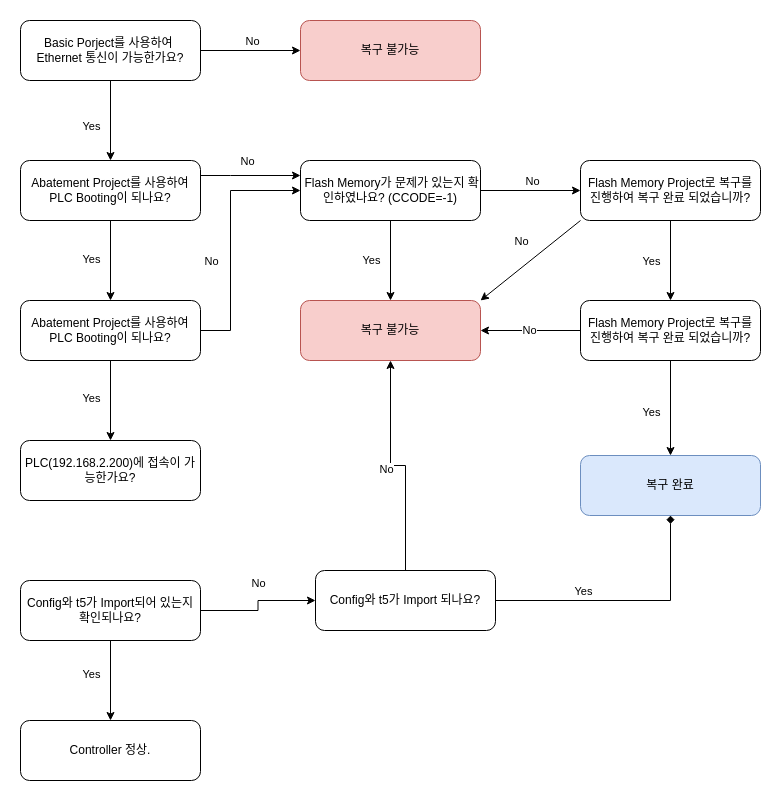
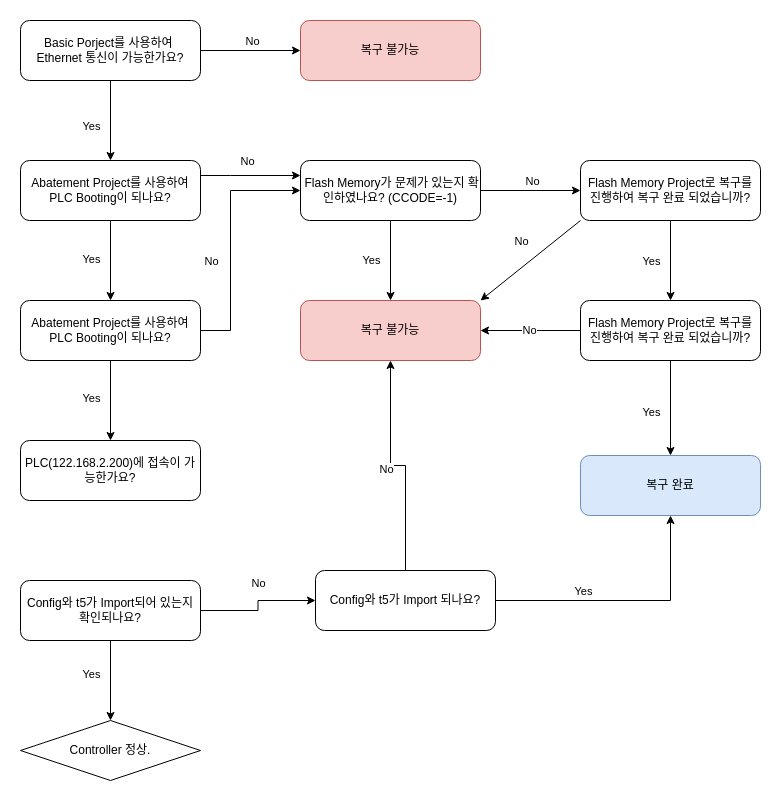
(111, 471) -> (111, 471)
(671, 524) -> (671, 523)
(111, 751) -> (111, 751)
